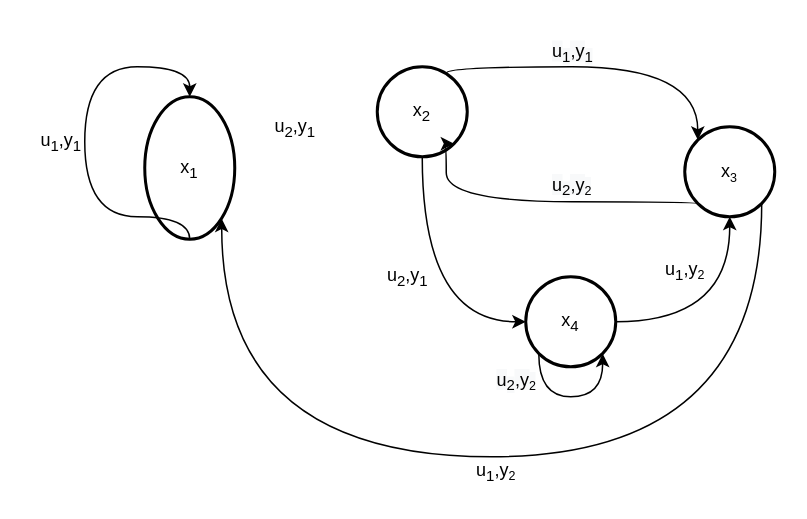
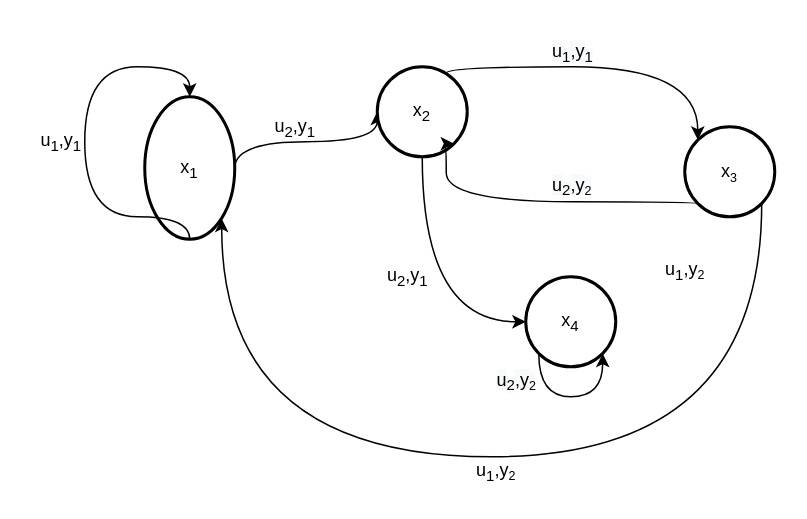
none -> (306, 142)
(696, 301) -> none
